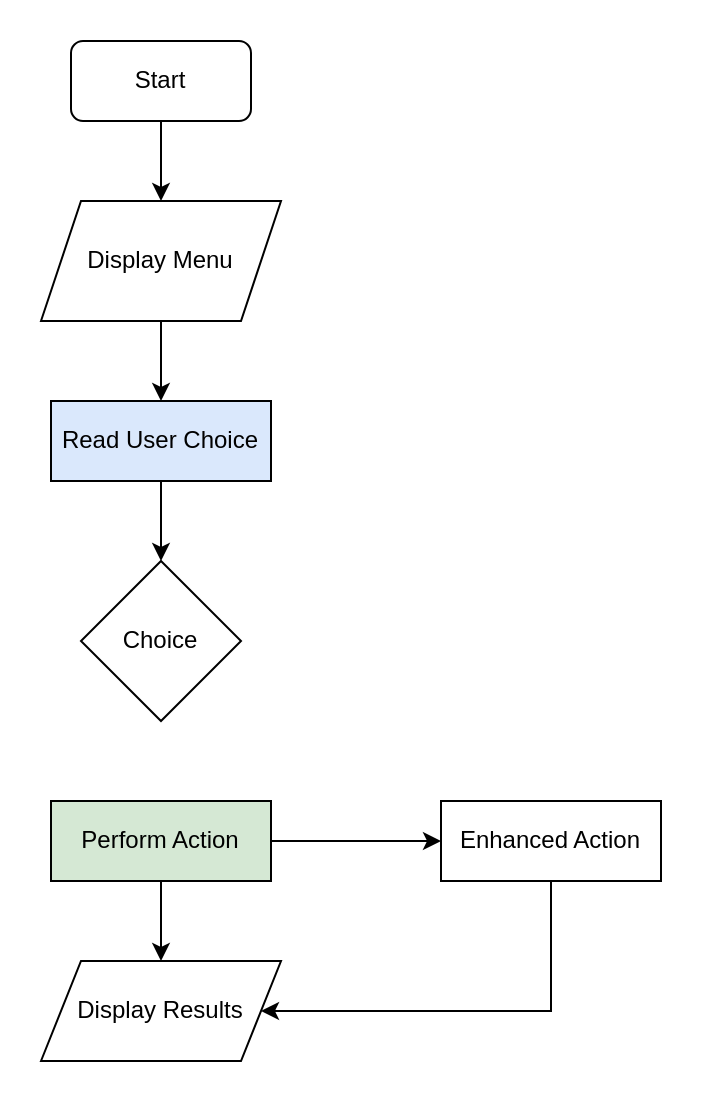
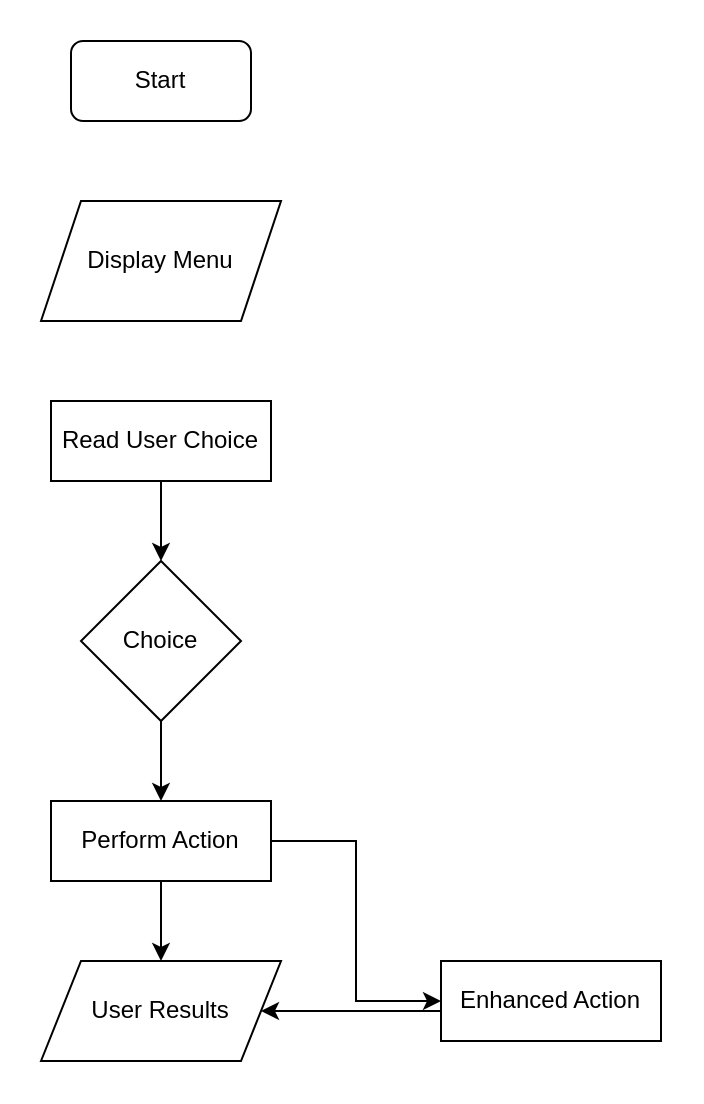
(161, 154) -> none
(161, 354) -> none
(161, 441) -> (161, 441)
none -> (161, 754)
(161, 841) -> (161, 841)
(551, 841) -> (551, 1001)
(161, 1011) -> (161, 1011)
